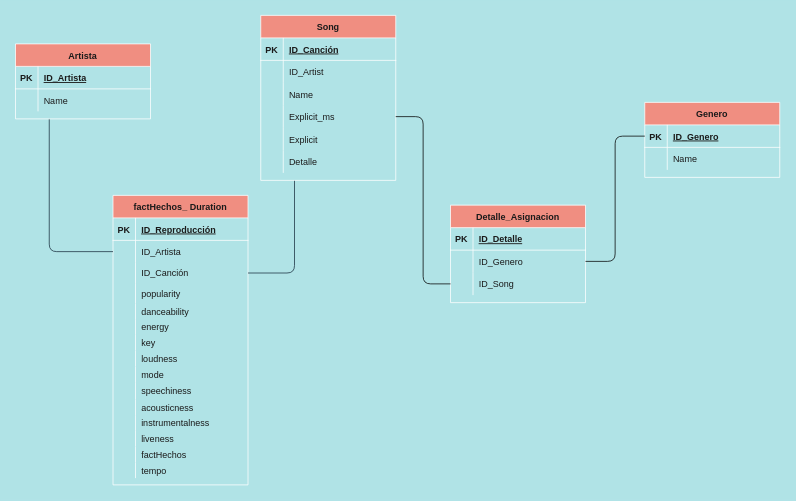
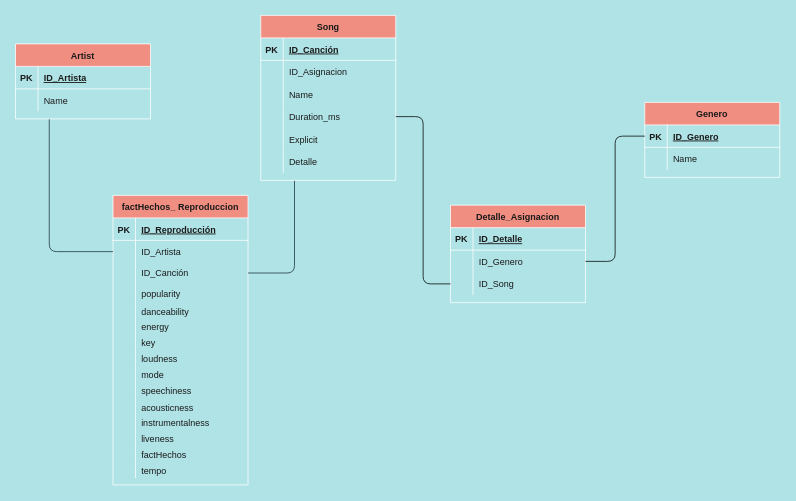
(83, 56) -> (83, 56)
(310, 72) -> (319, 72)
(313, 117) -> (315, 117)
(180, 207) -> (180, 207)
